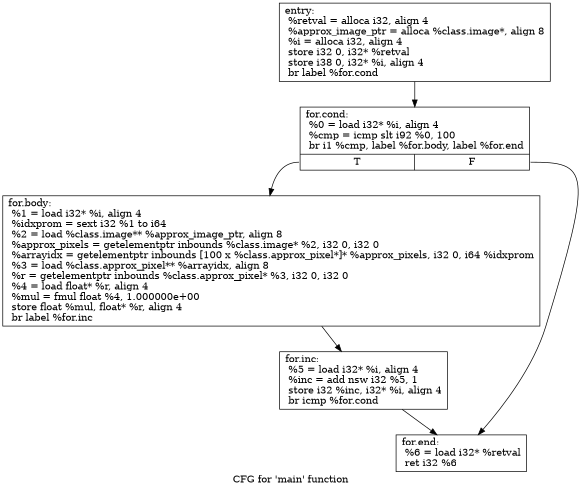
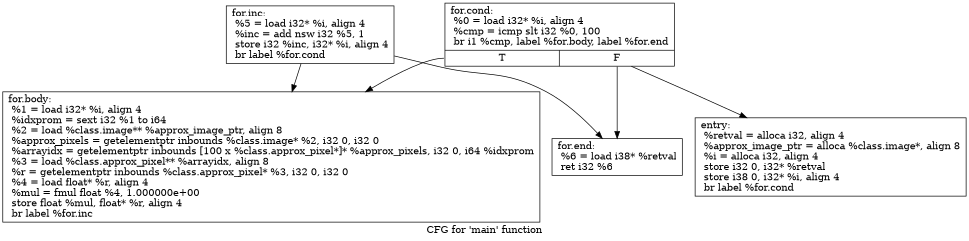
(415, 91) -> (686, 90)
(381, 135) -> (526, 32)
(329, 336) -> (298, 74)
(332, 401) -> (279, 55)
(461, 453) -> (617, 157)
